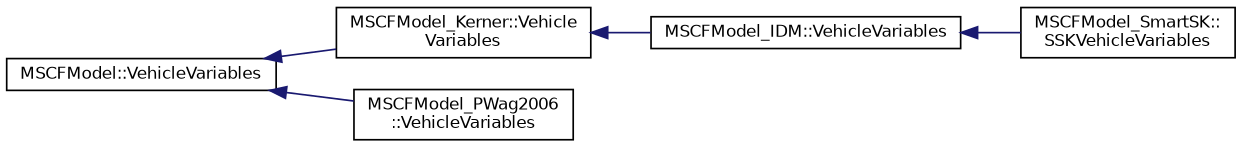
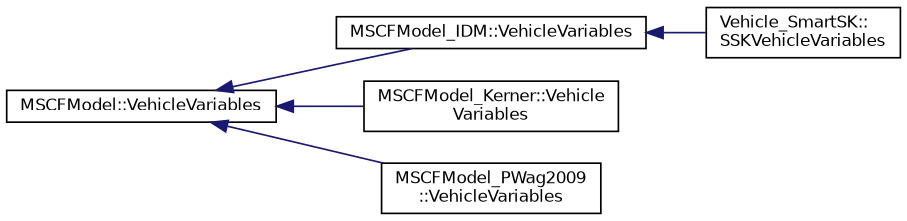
(629, 33) -> (322, 67)
(1128, 33) -> (803, 33)
(464, 115) -> (491, 188)
